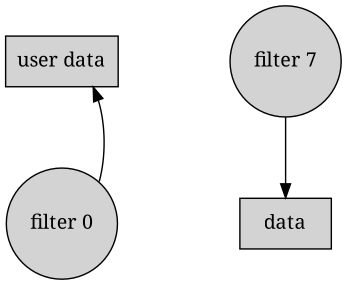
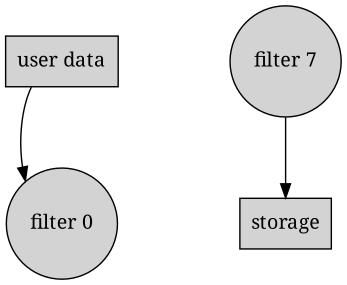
(104, 141) -> (22, 126)
(286, 224) -> (286, 224)
